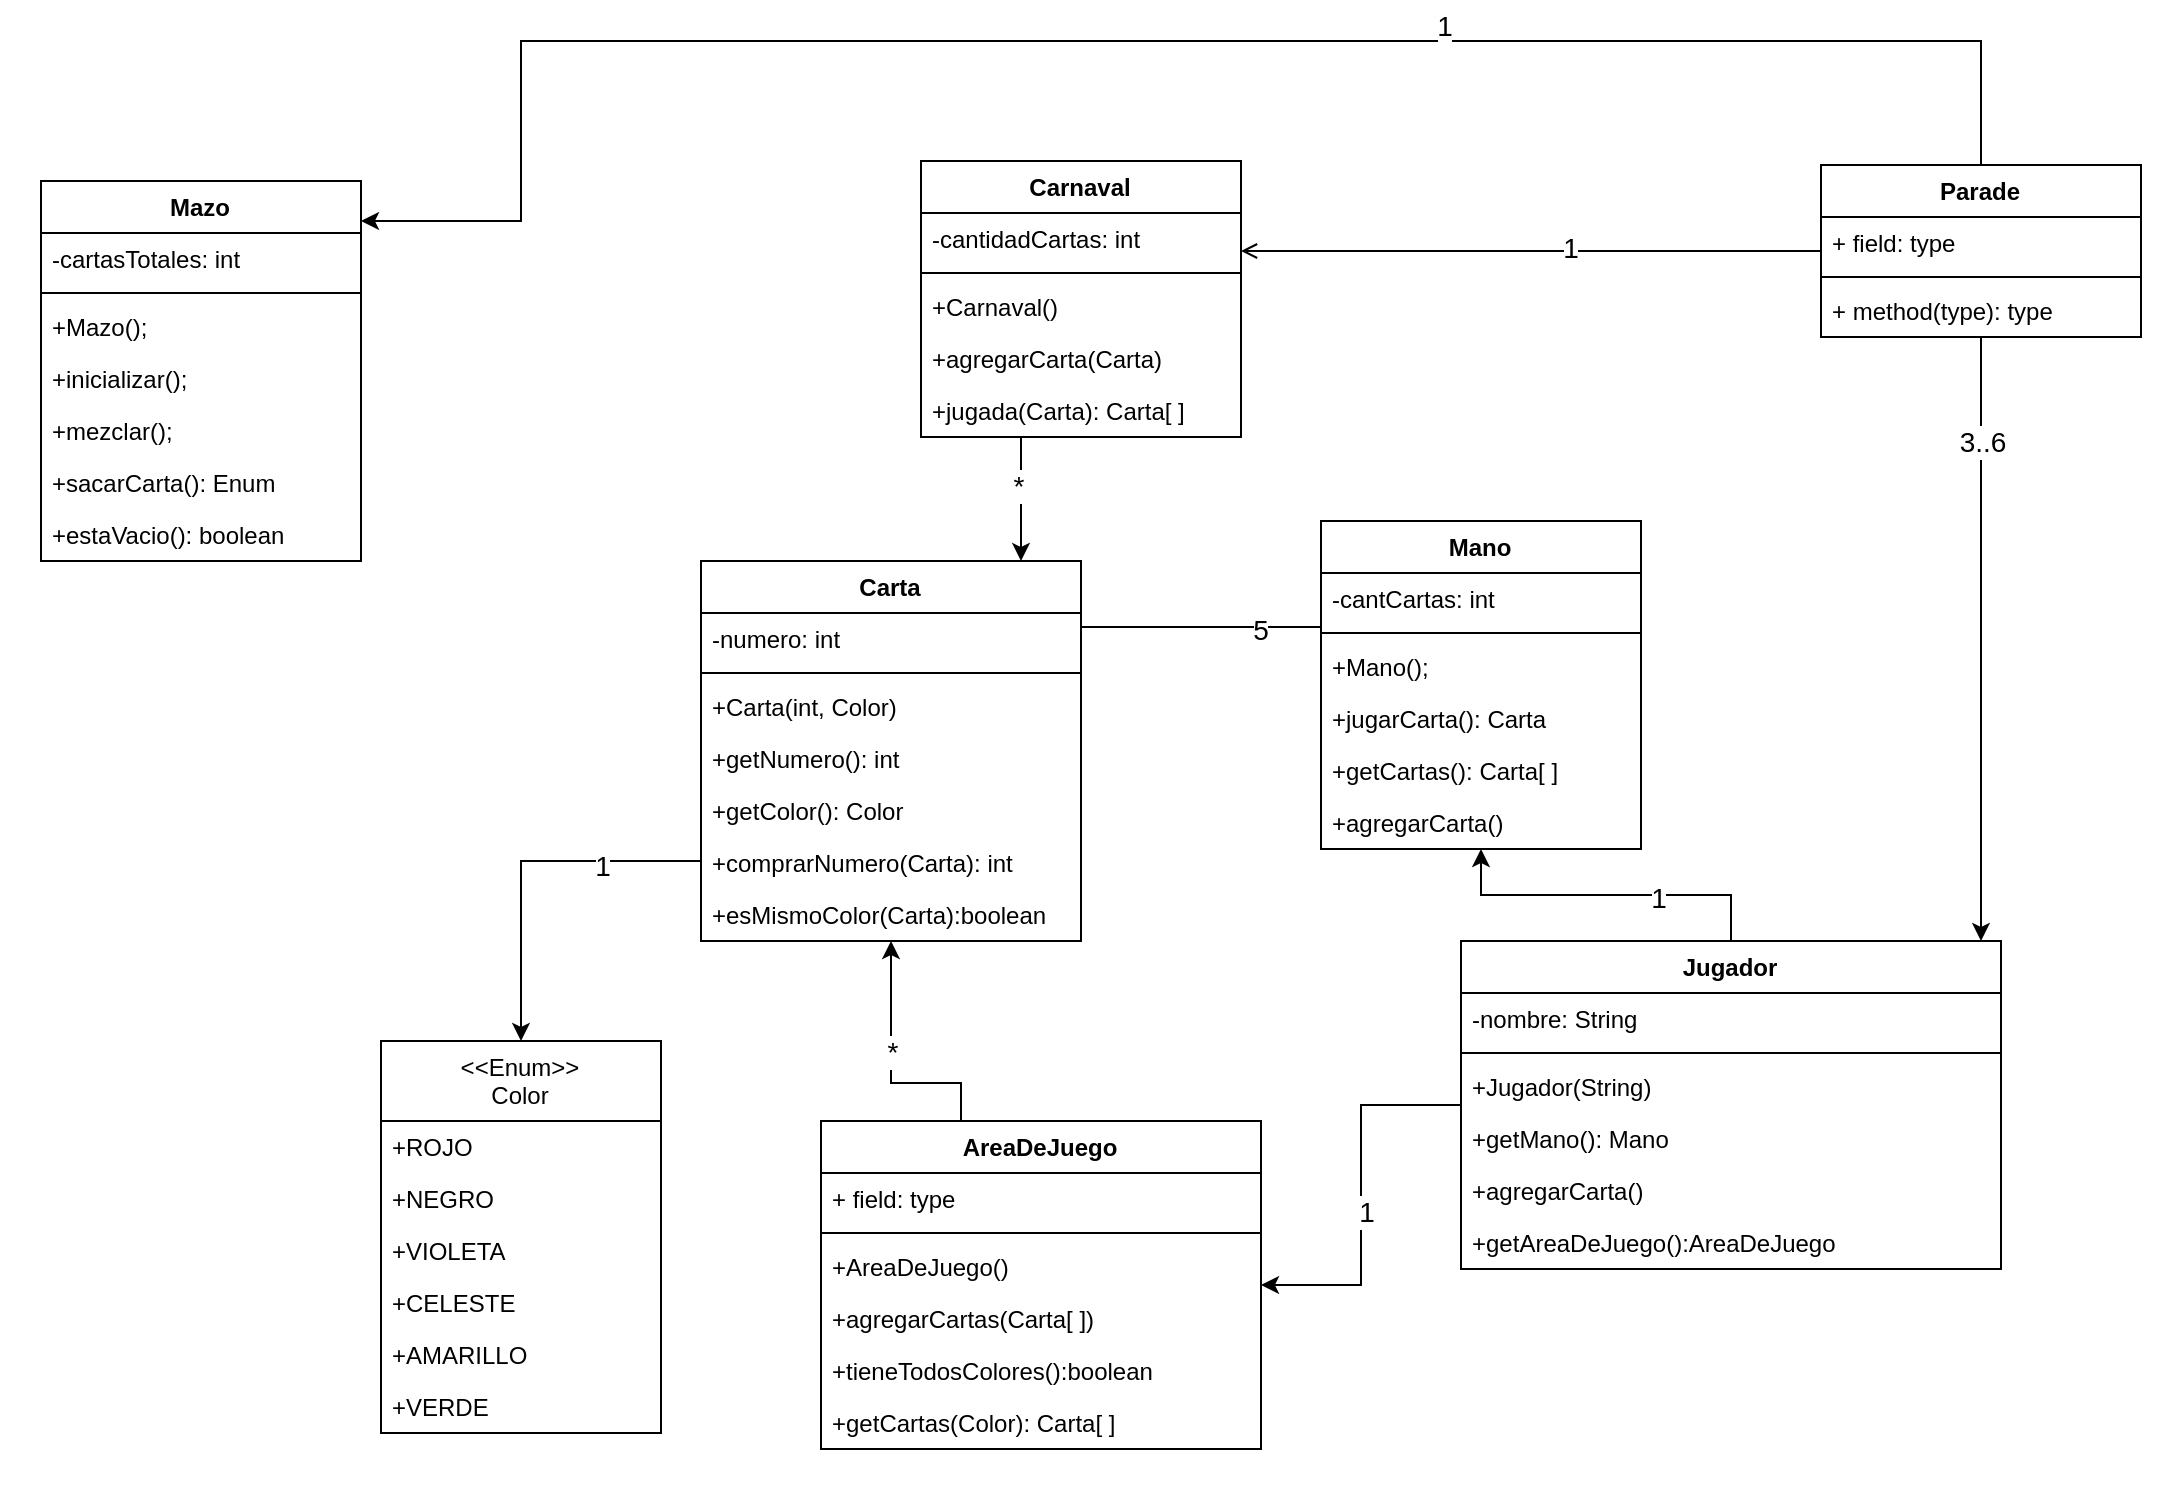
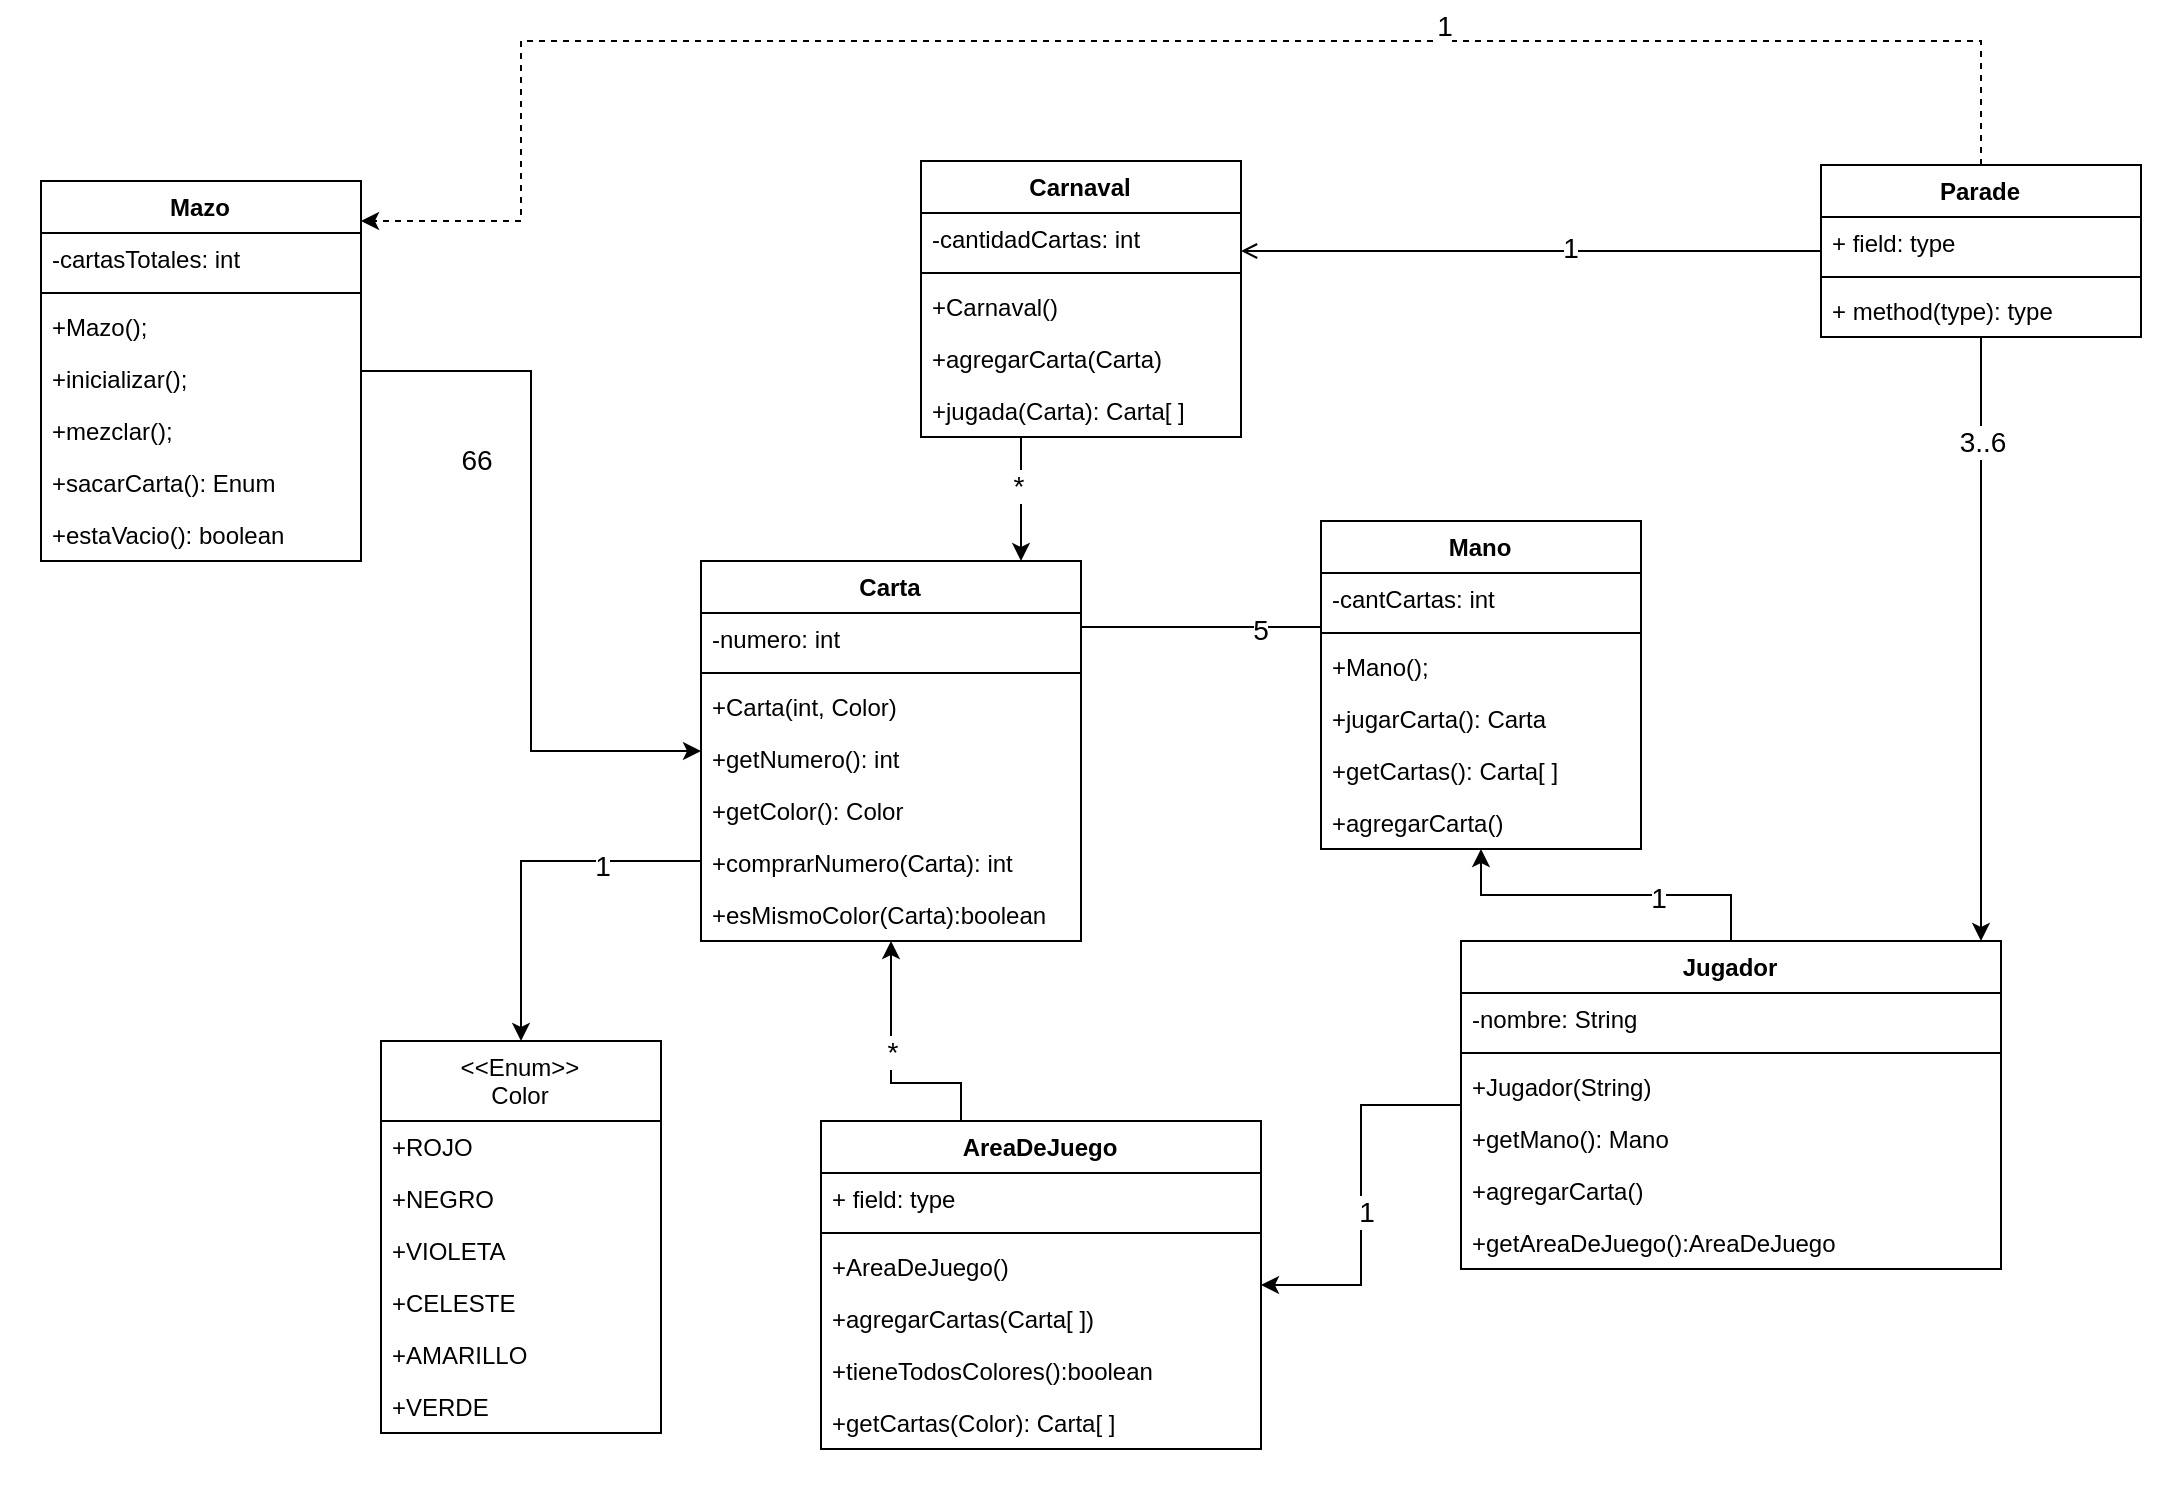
(816, 41) -> (816, 41)
none -> (531, 556)
